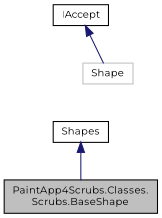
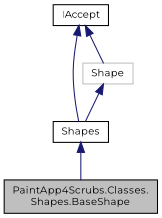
none -> (73, 79)
none -> (92, 108)
(81, 197) -> (81, 197)
